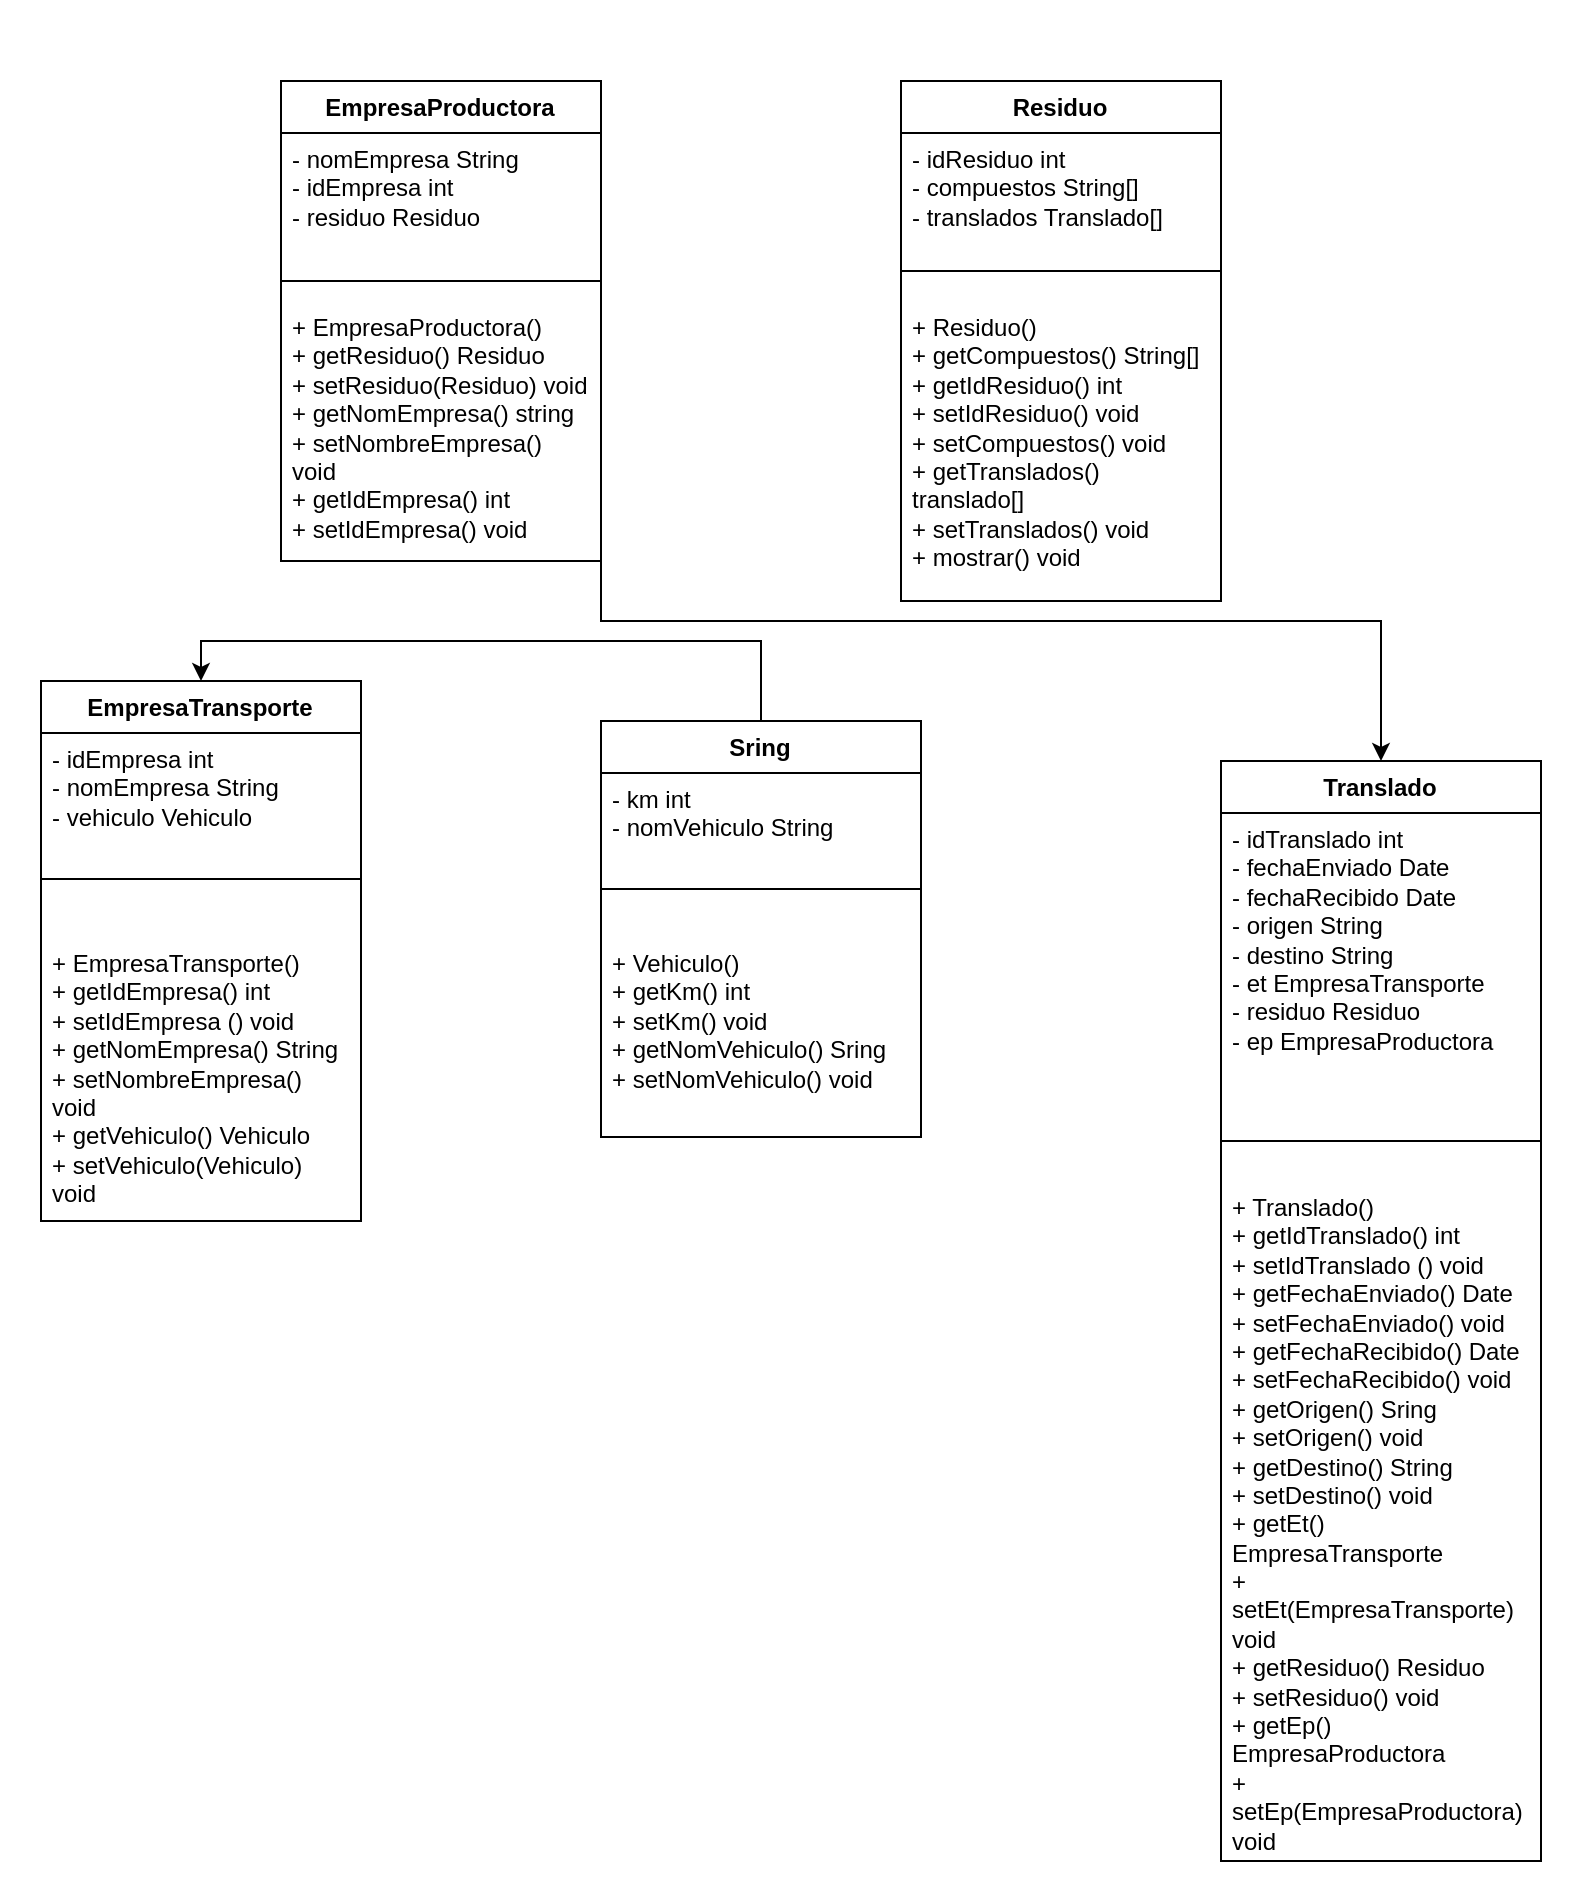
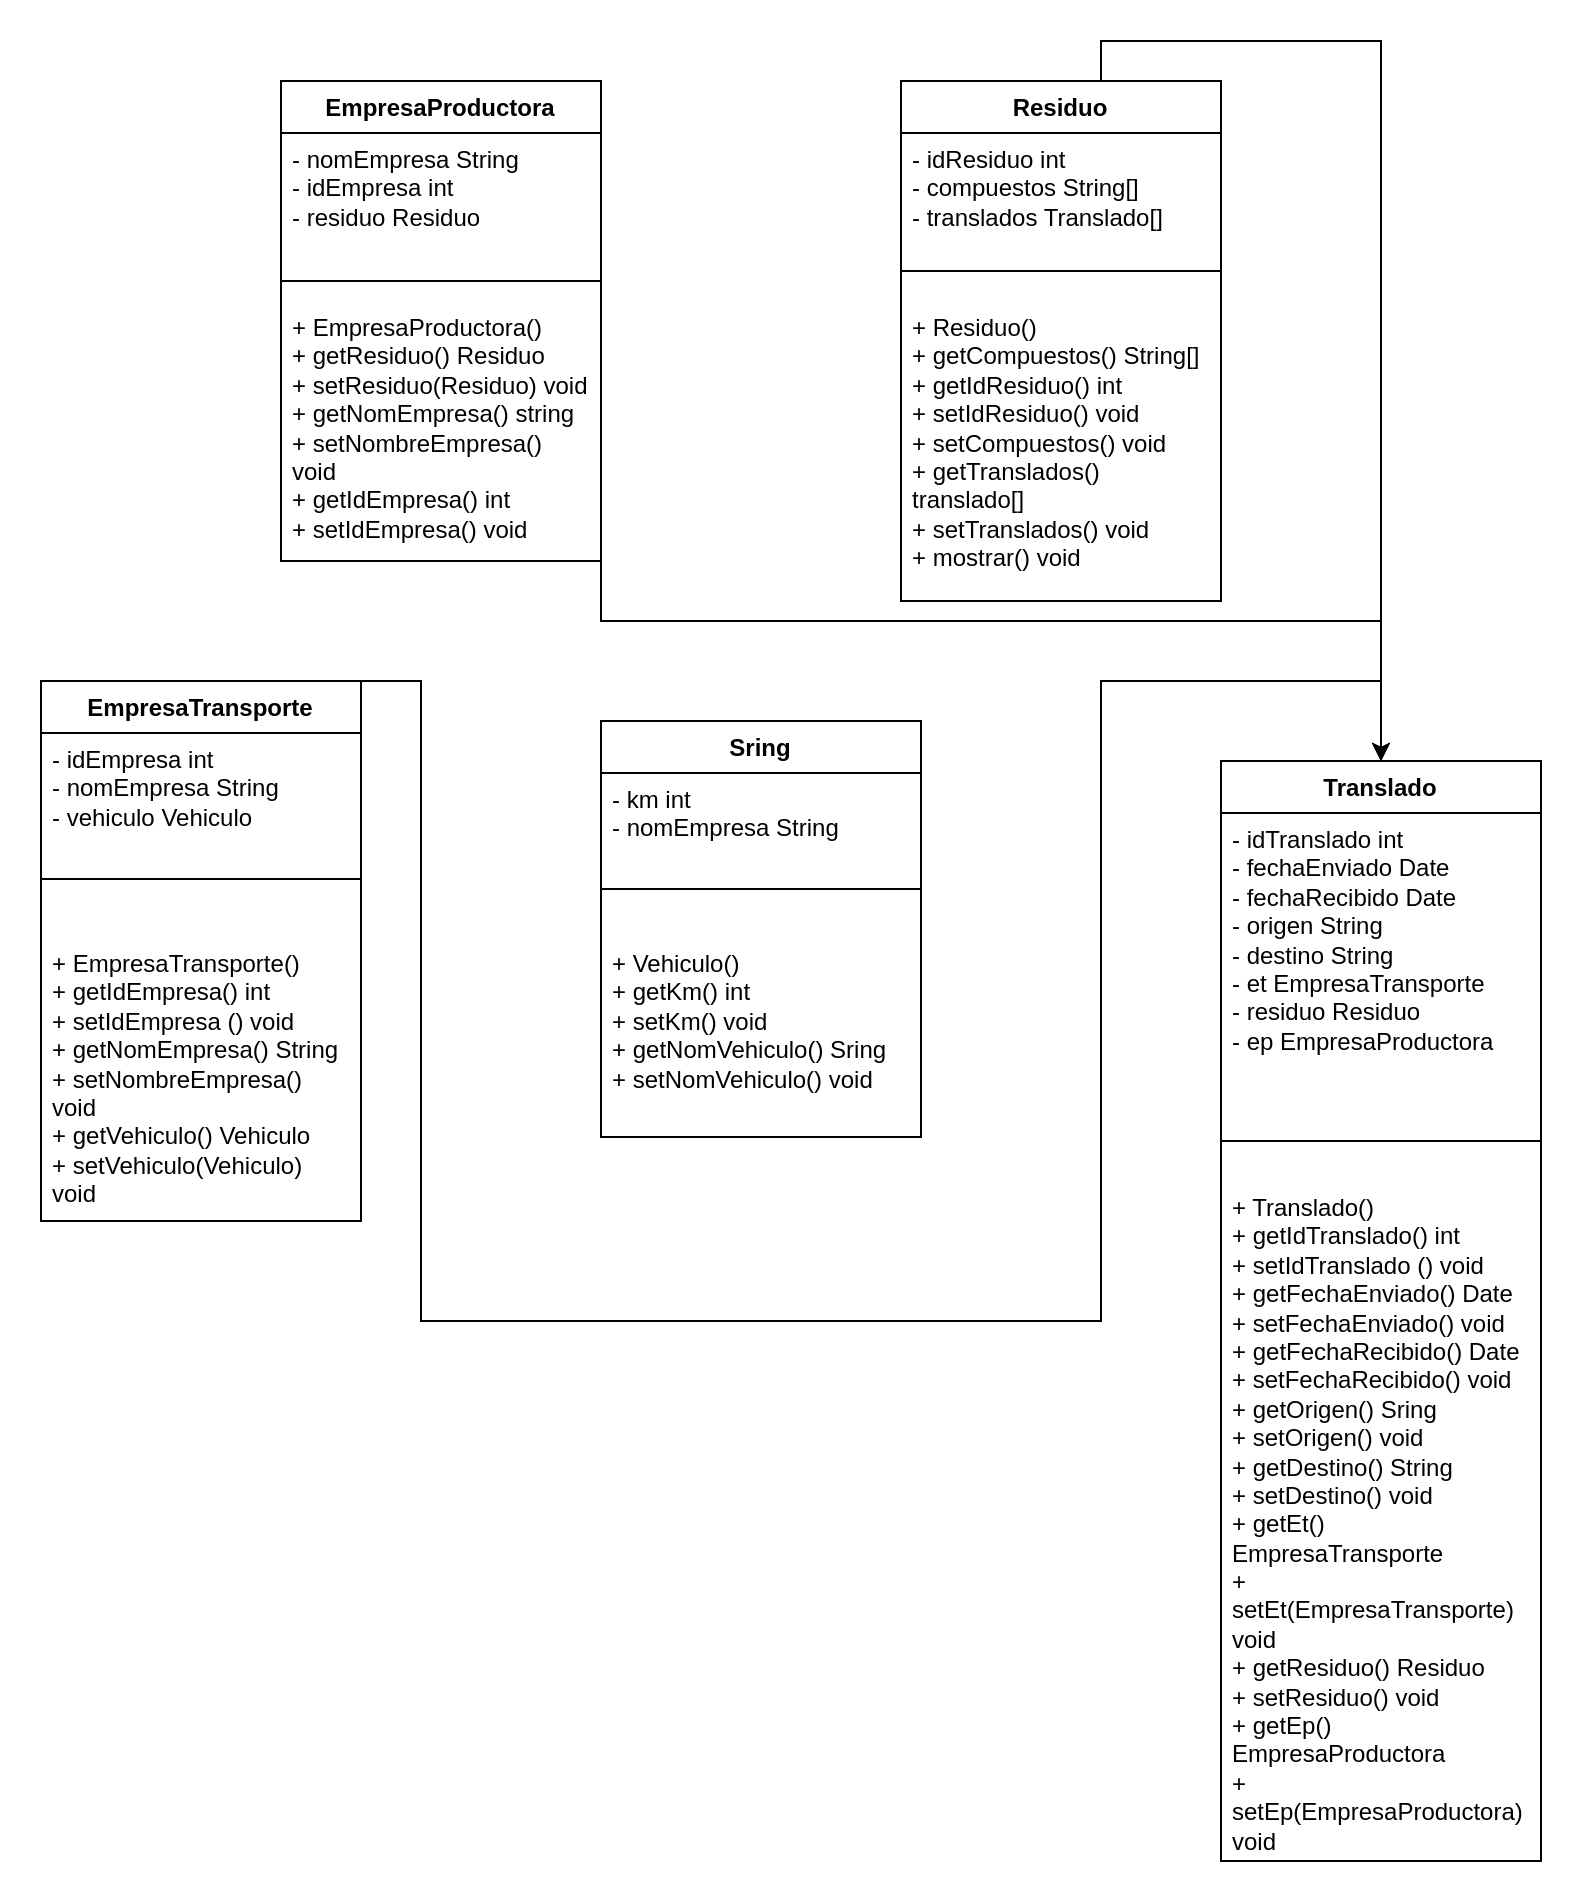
none -> (1381, 168)
(508, 641) -> none
(732, 816) -> (731, 816)
none -> (869, 1321)
